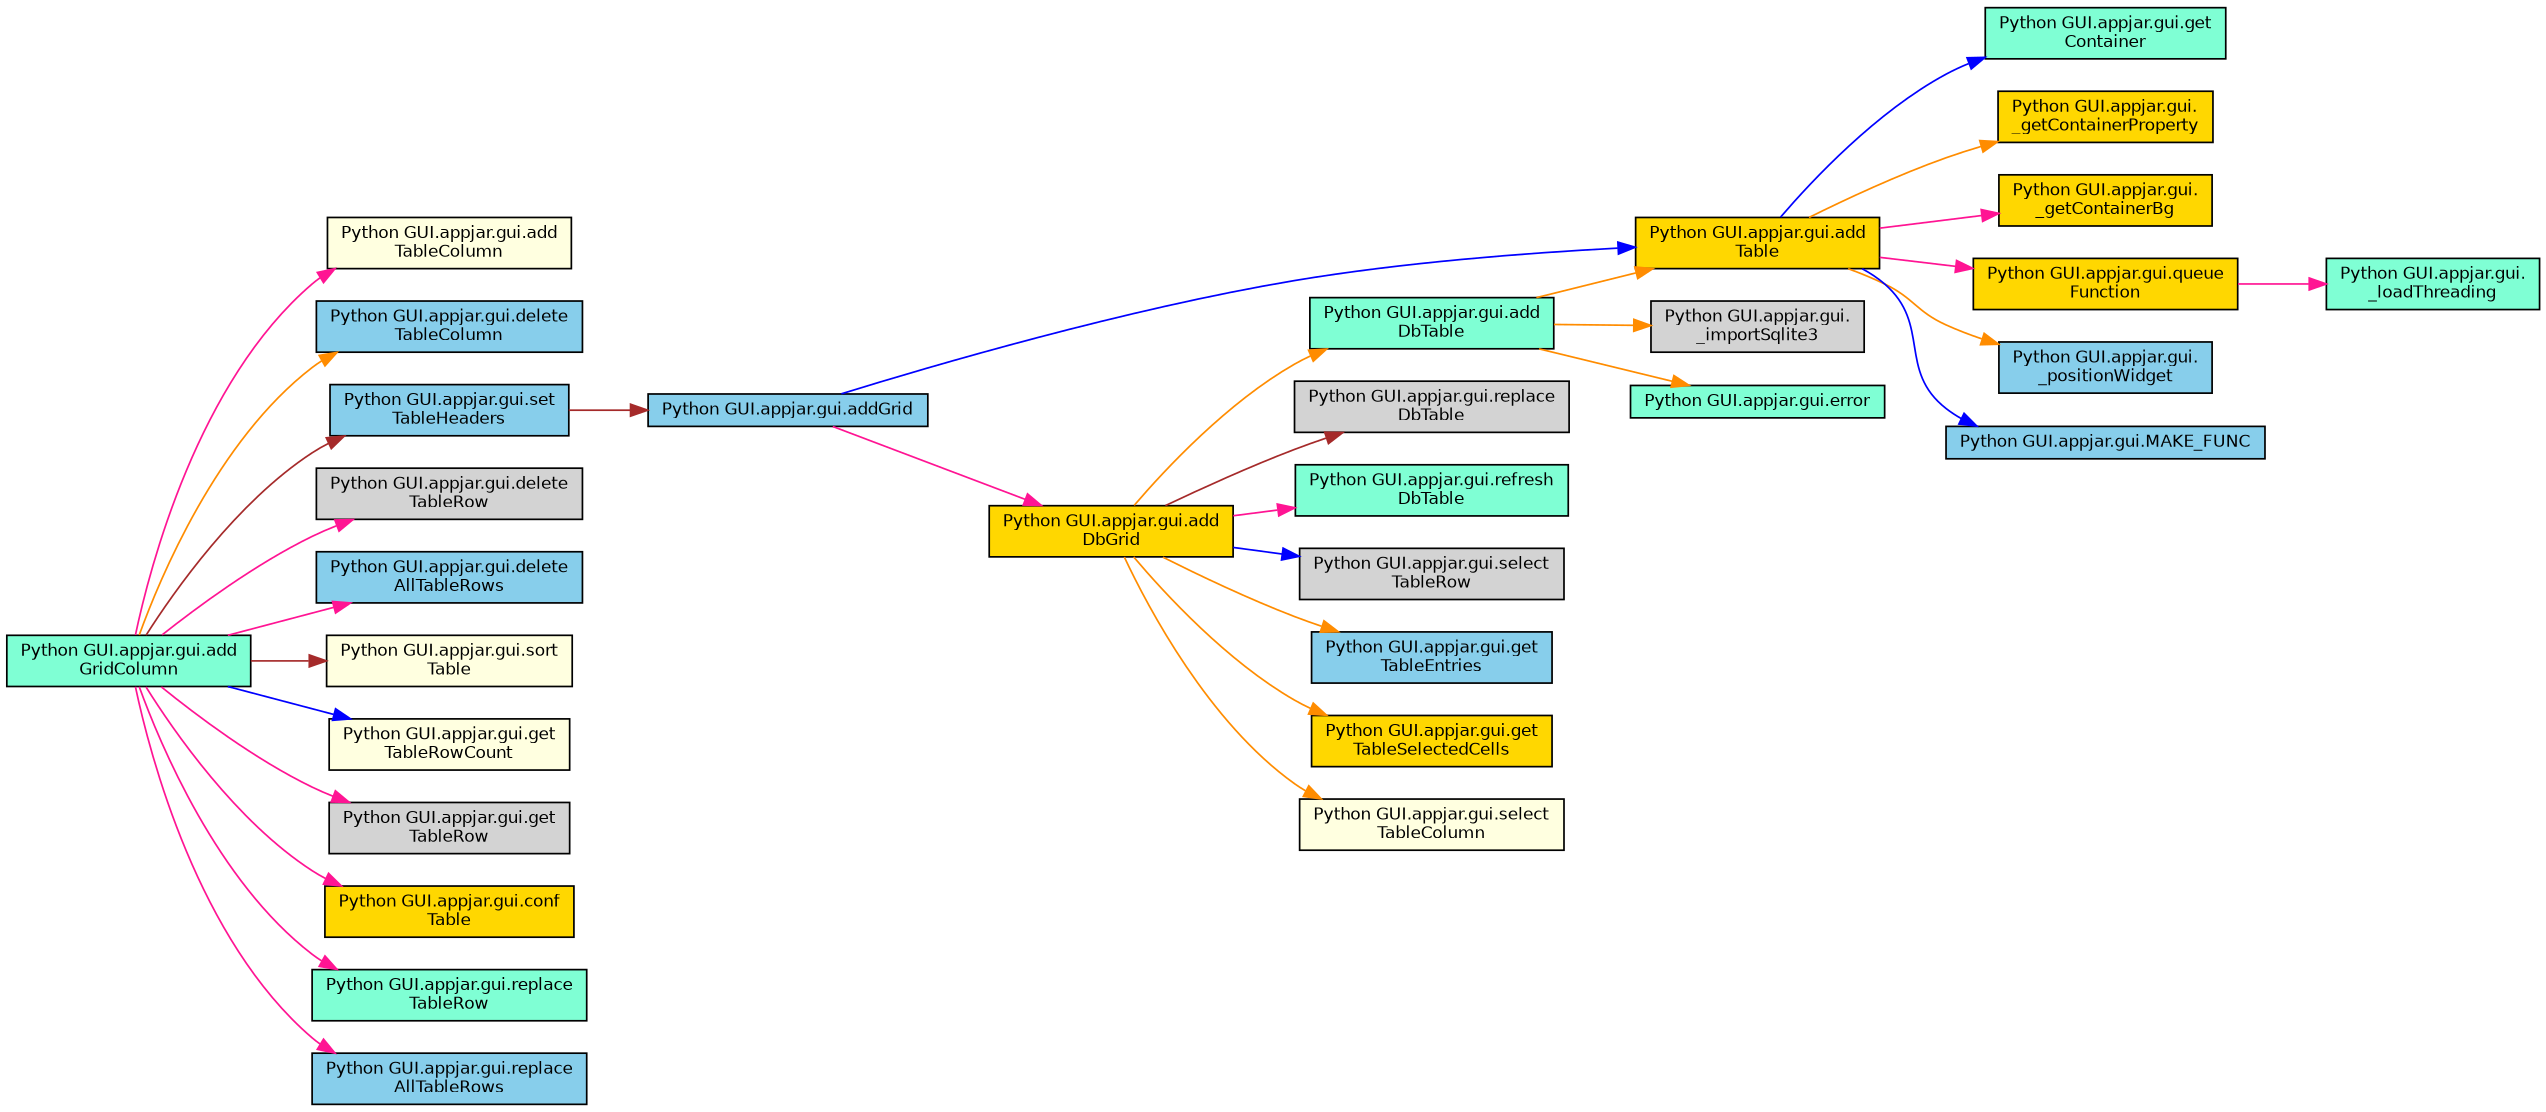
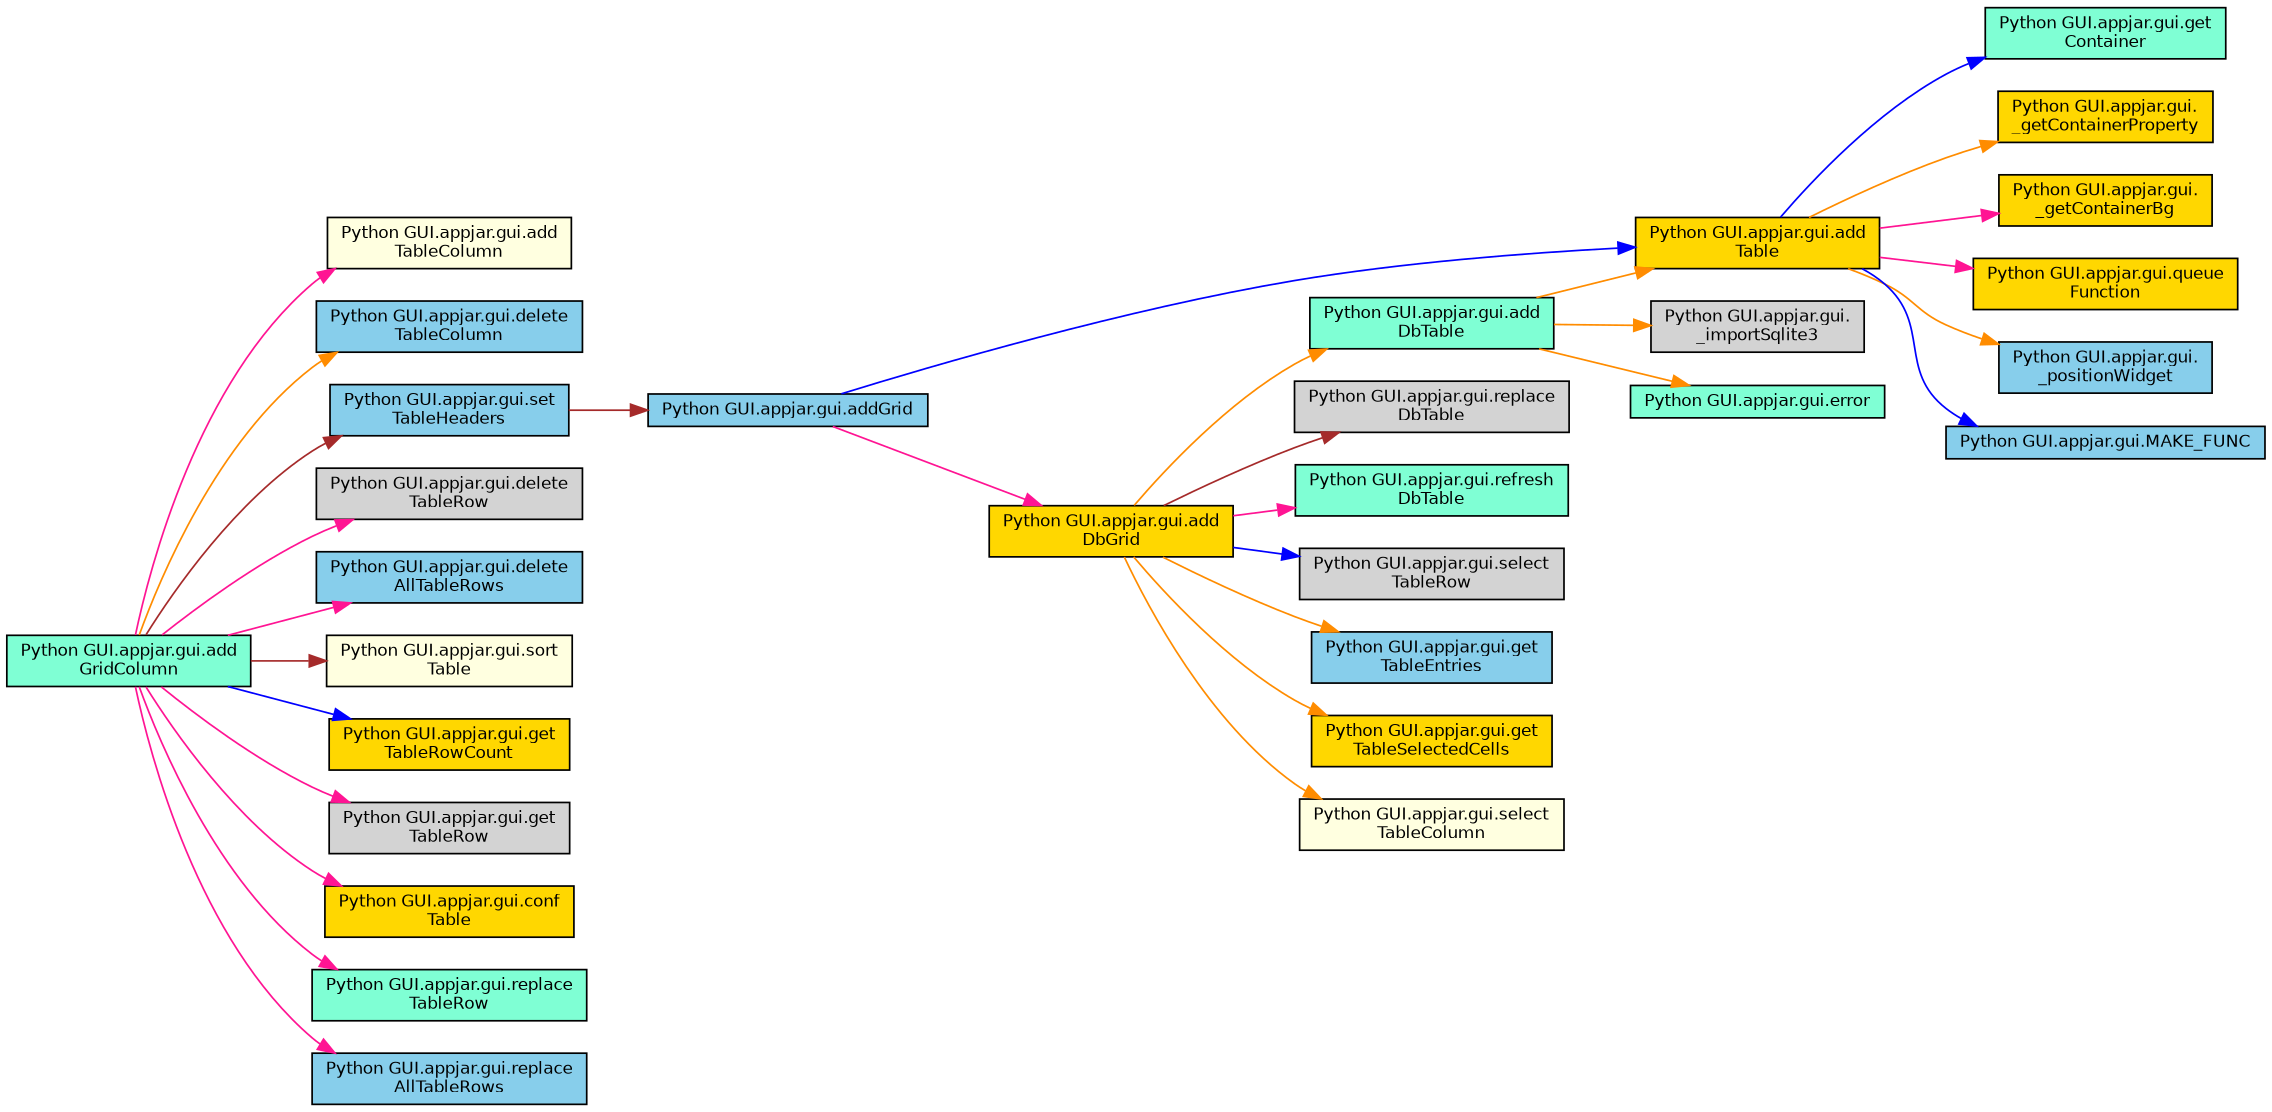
(2433, 284) -> none
(449, 744) -> (449, 744)
